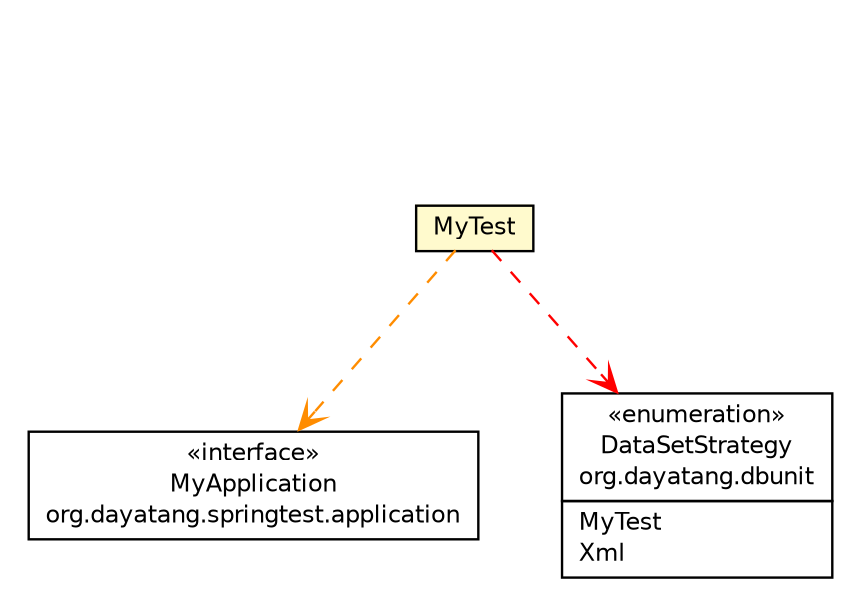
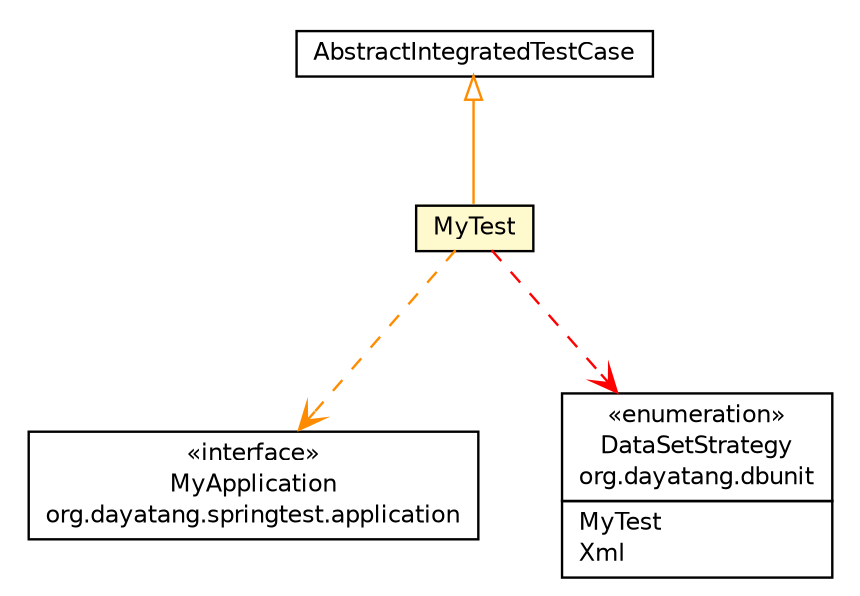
none -> (474, 53)
